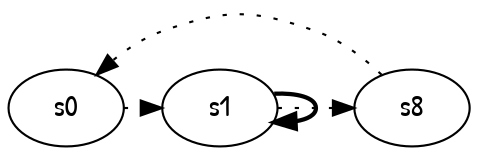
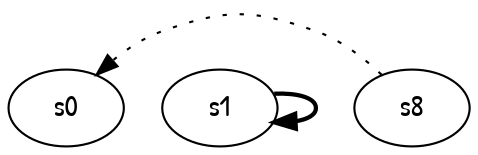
(132, 108) -> none
(296, 108) -> none
